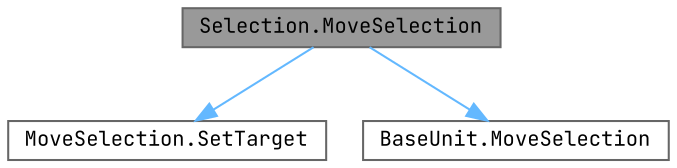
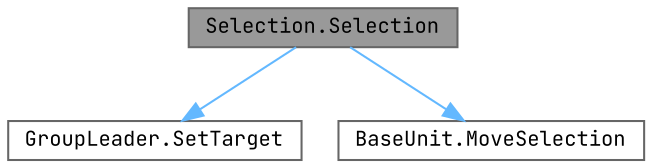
(342, 28) -> (323, 28)
(167, 141) -> (155, 141)
